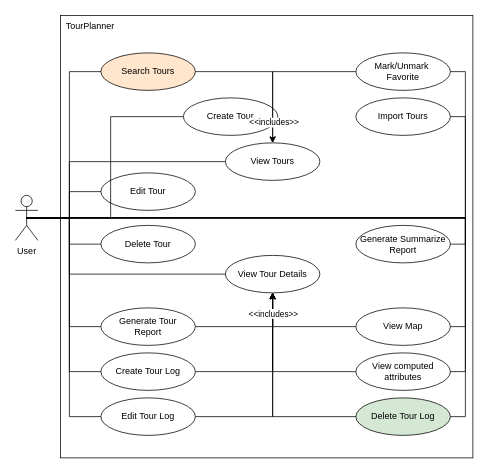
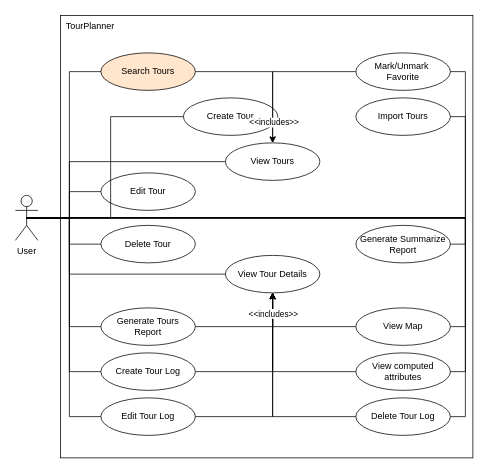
(148, 327) -> (148, 327)
(403, 417) -> (403, 417)
